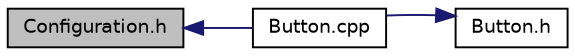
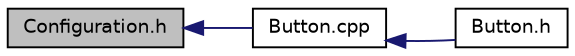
(411, 15) -> (431, 41)
